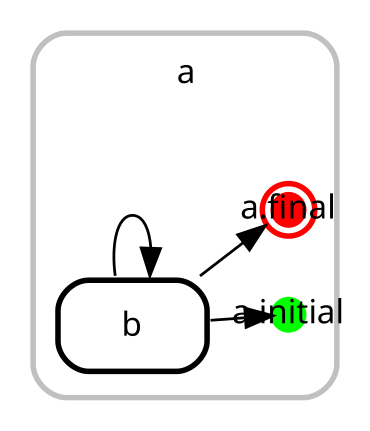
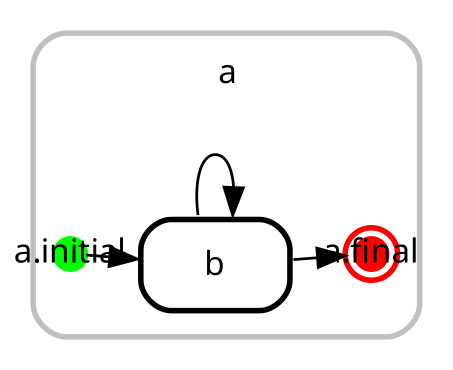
(227, 319) -> (98, 256)
